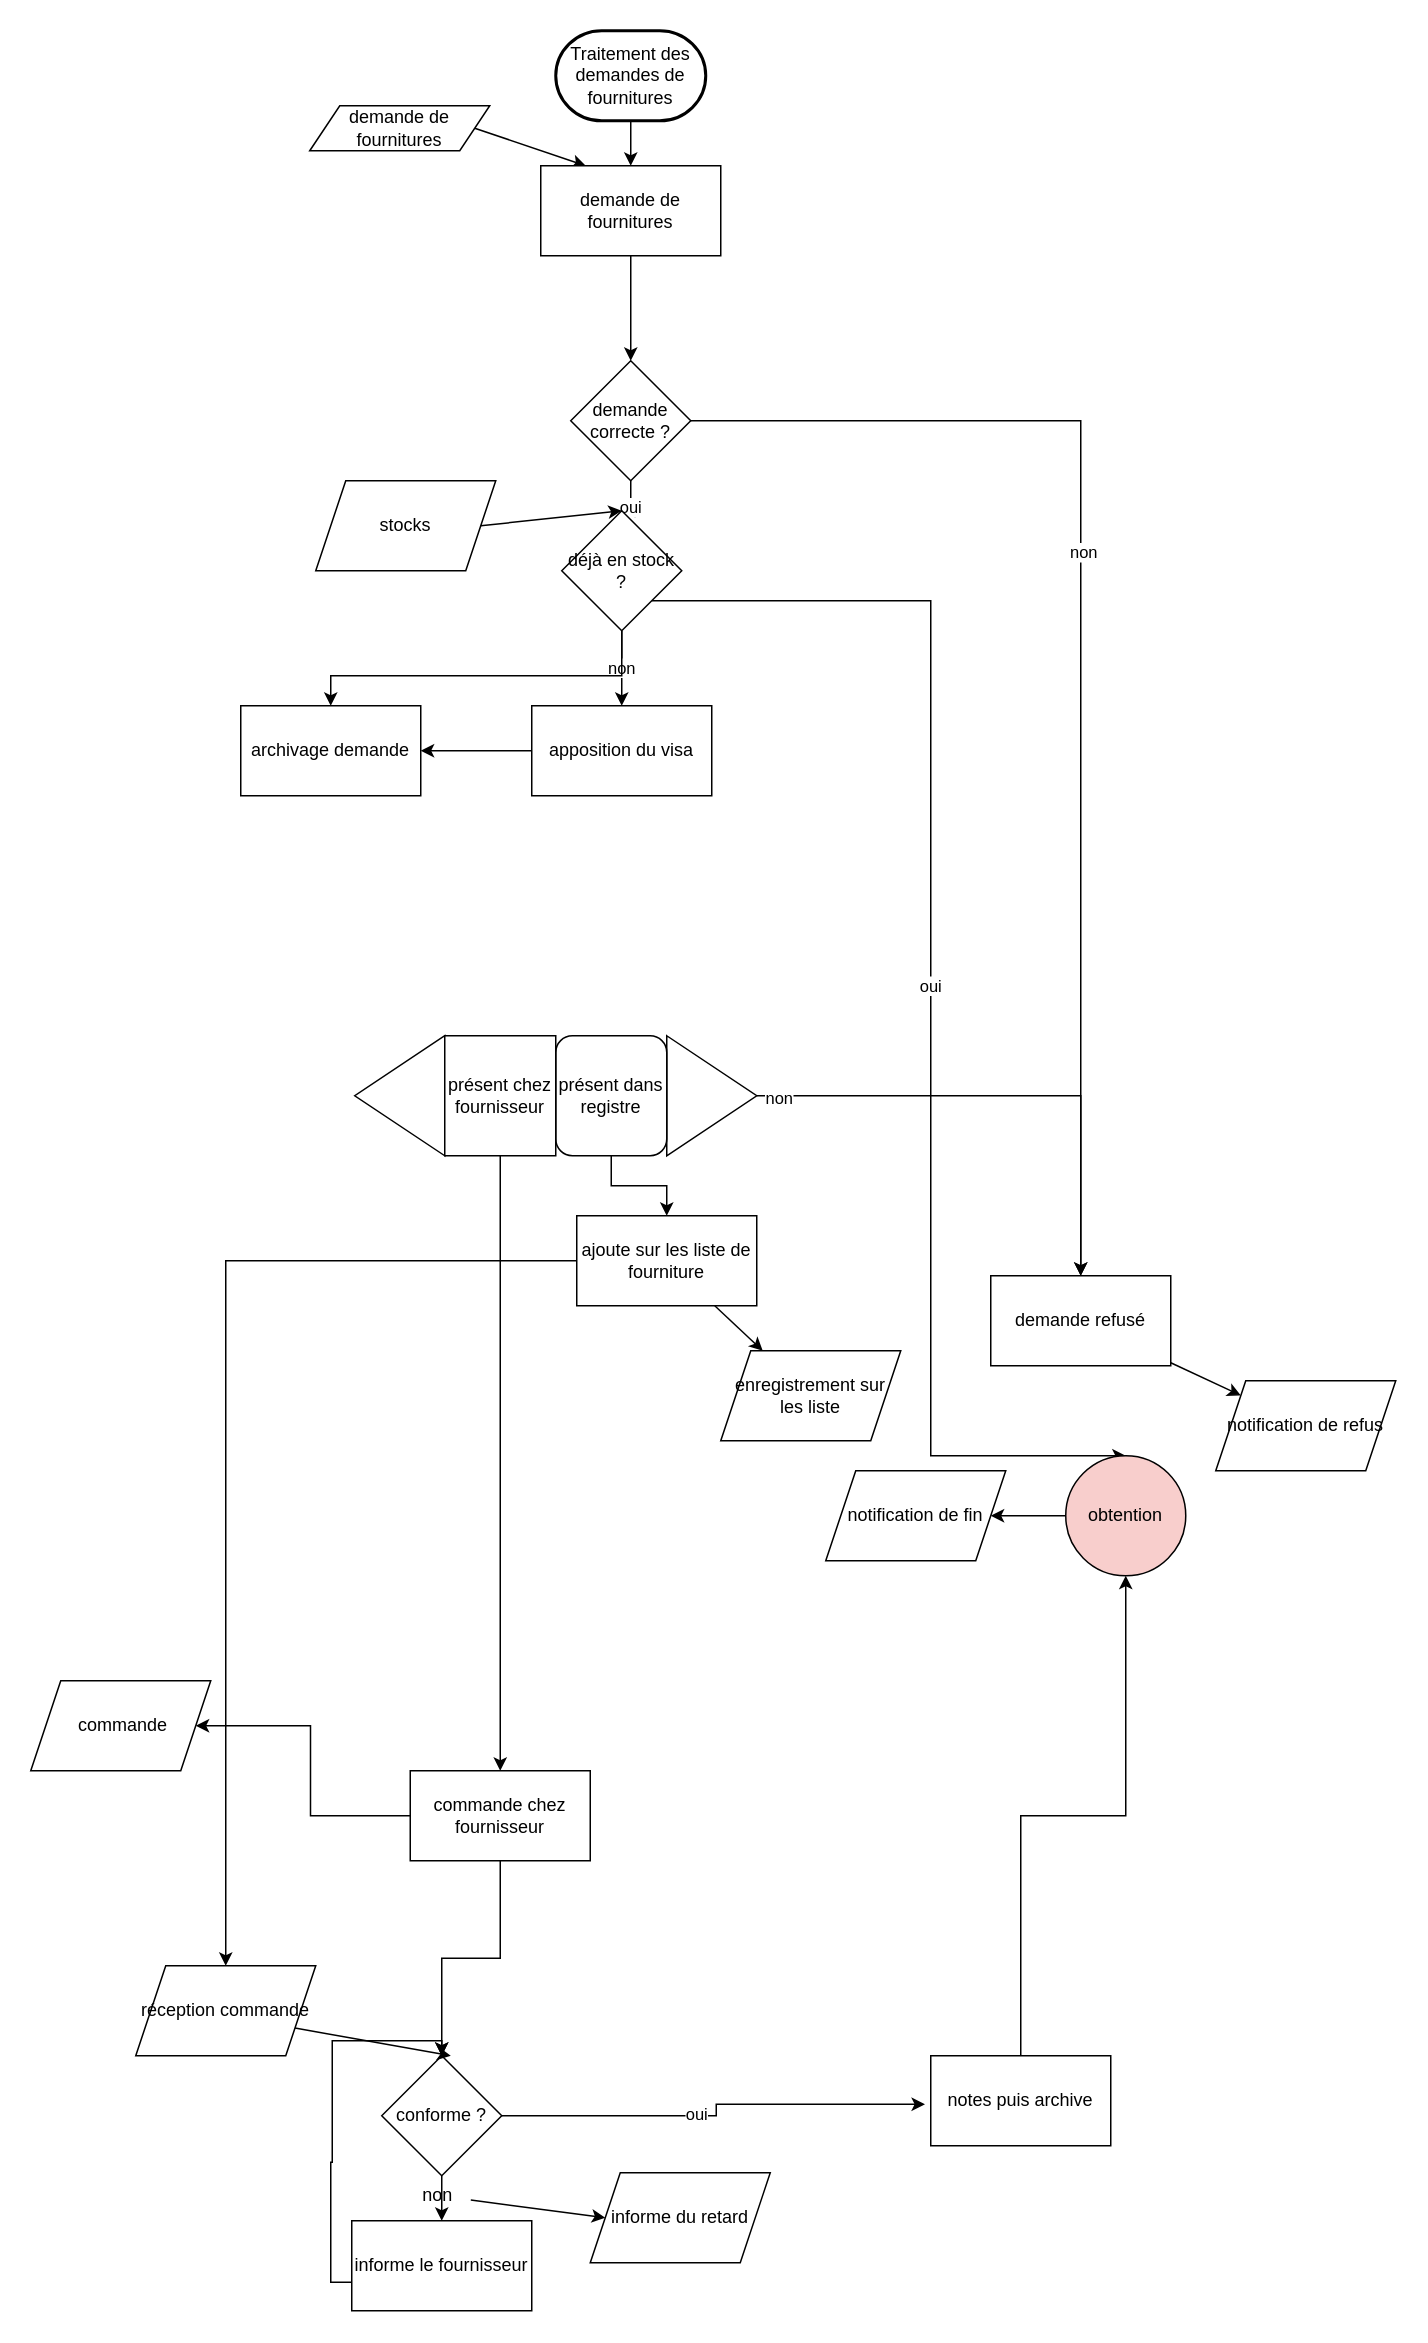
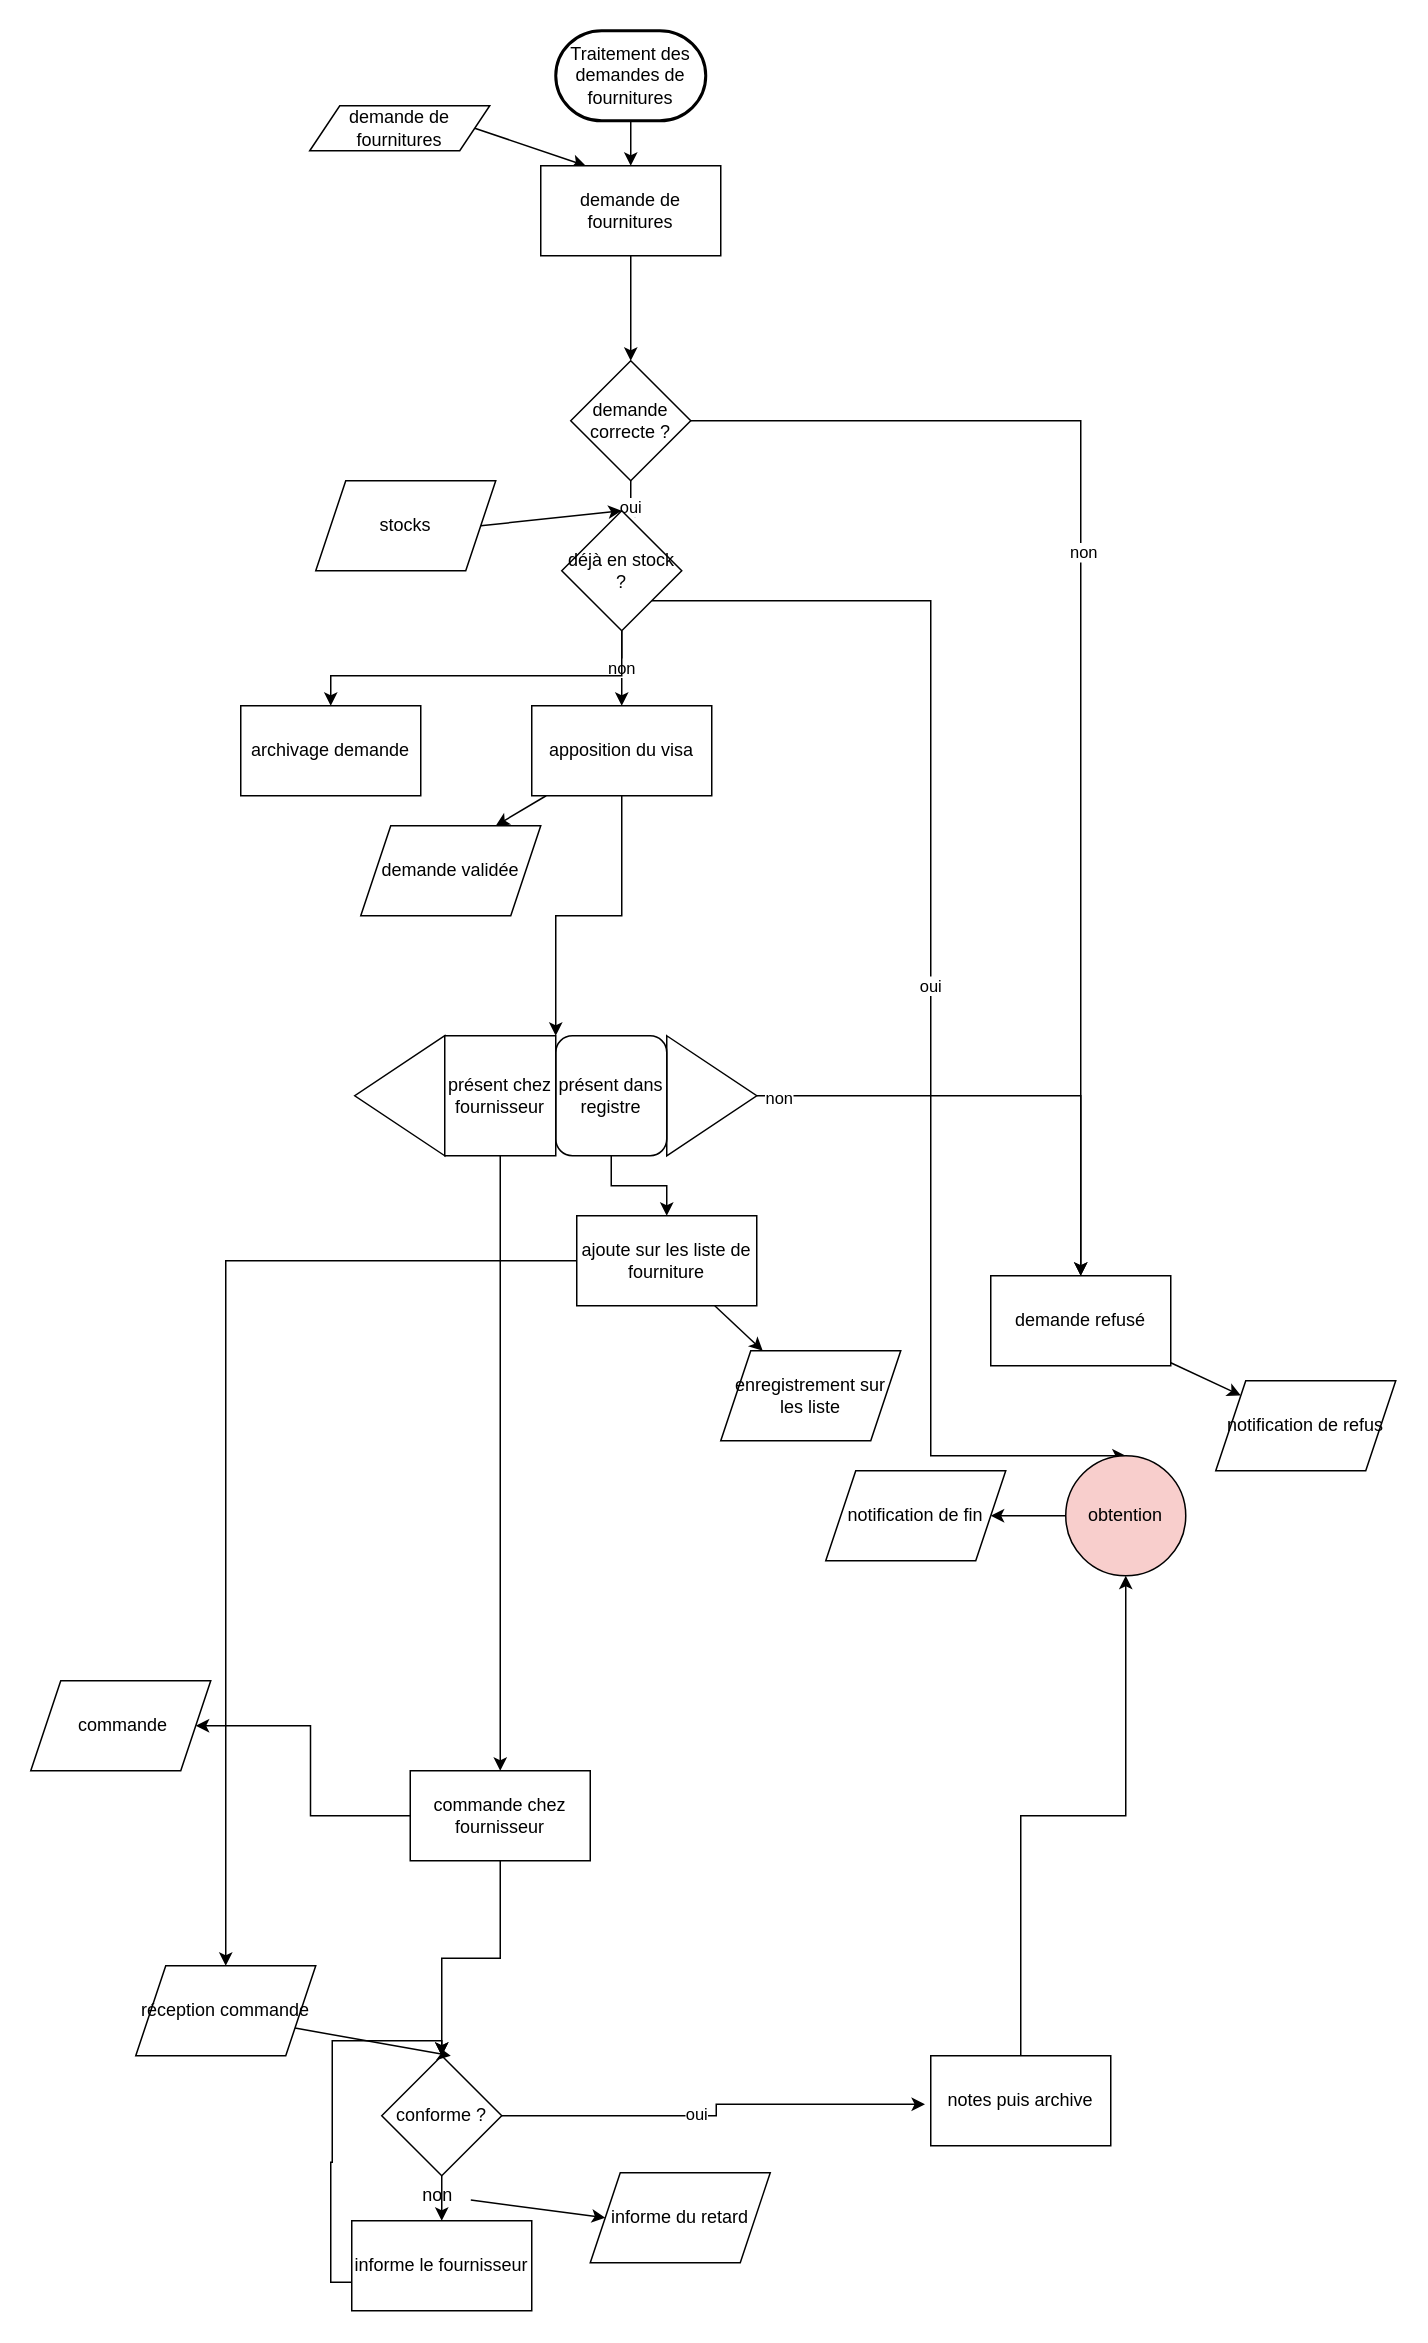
(482, 751) -> (594, 916)
none -> (525, 808)
none -> (451, 871)
